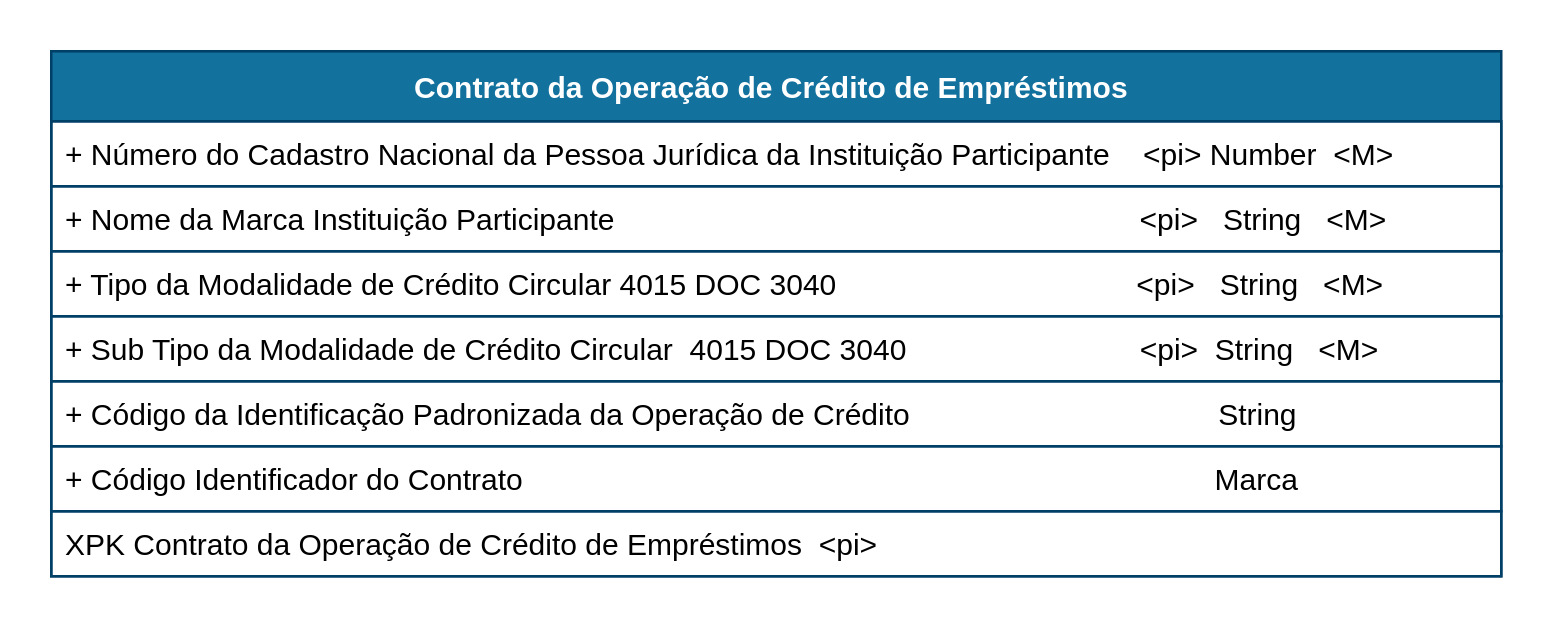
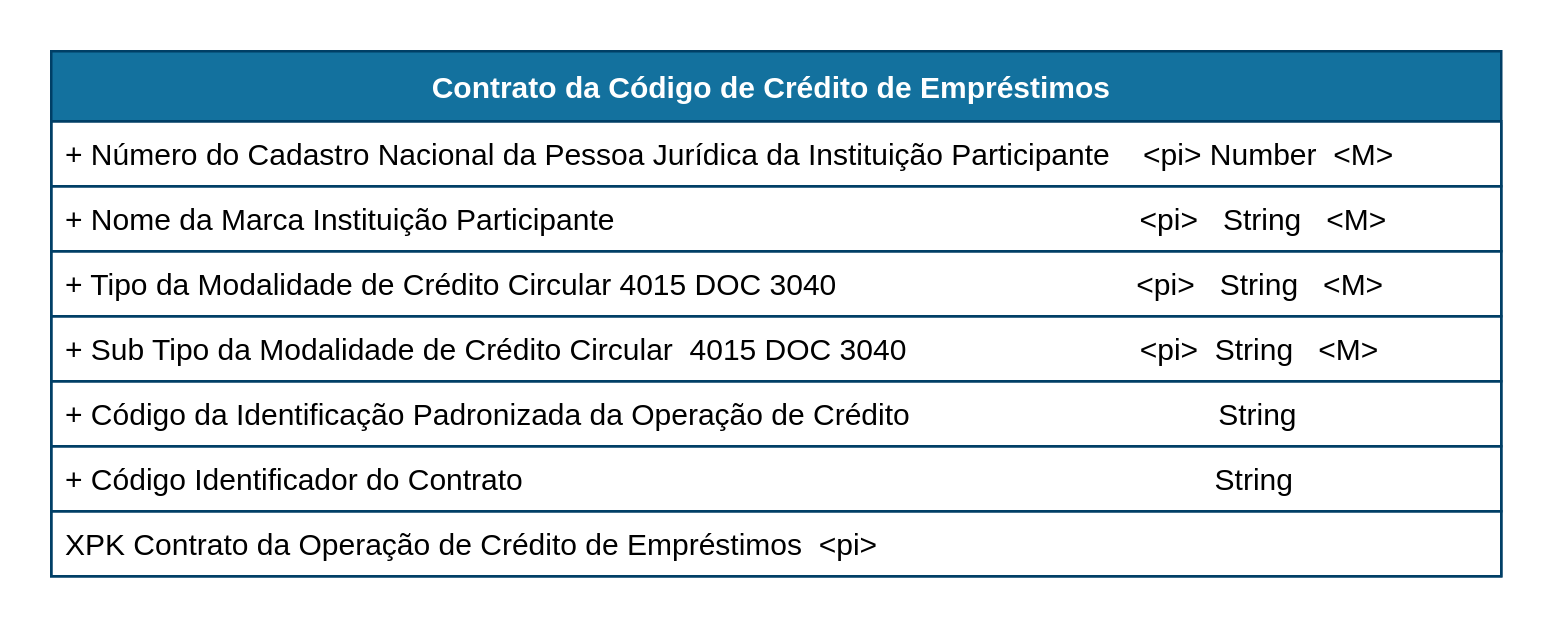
(775, 88) -> (775, 88)
(903, 480) -> (907, 480)
